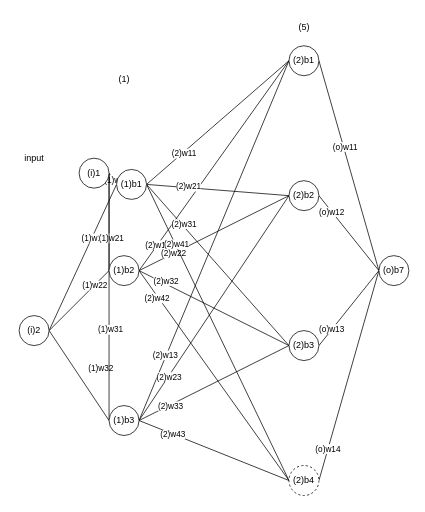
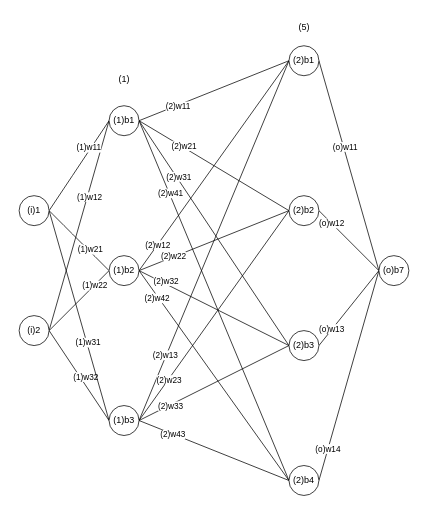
(34, 158) -> none
(94, 173) -> (34, 210)
(132, 184) -> (124, 120)
(304, 195) -> (304, 210)
(304, 480) -> (304, 480)
